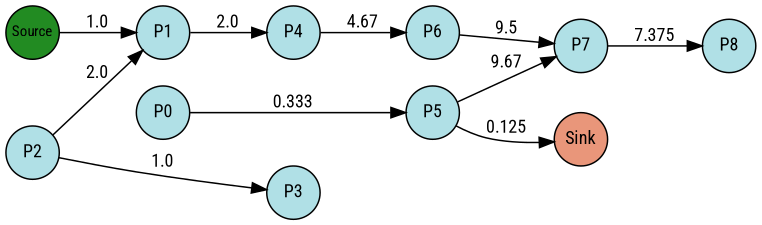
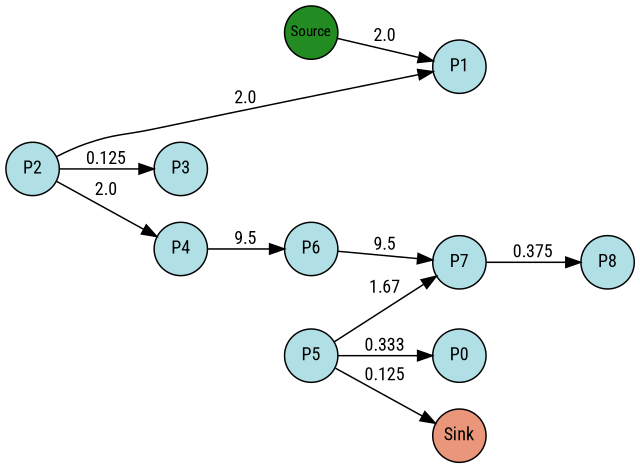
(98, 23) -> (385, 36)
(363, 23) -> (246, 239)
(221, 33) -> (100, 205)
(655, 36) -> (534, 253)
(507, 63) -> (385, 288)
(290, 113) -> (378, 356)
(163, 162) -> (107, 159)
